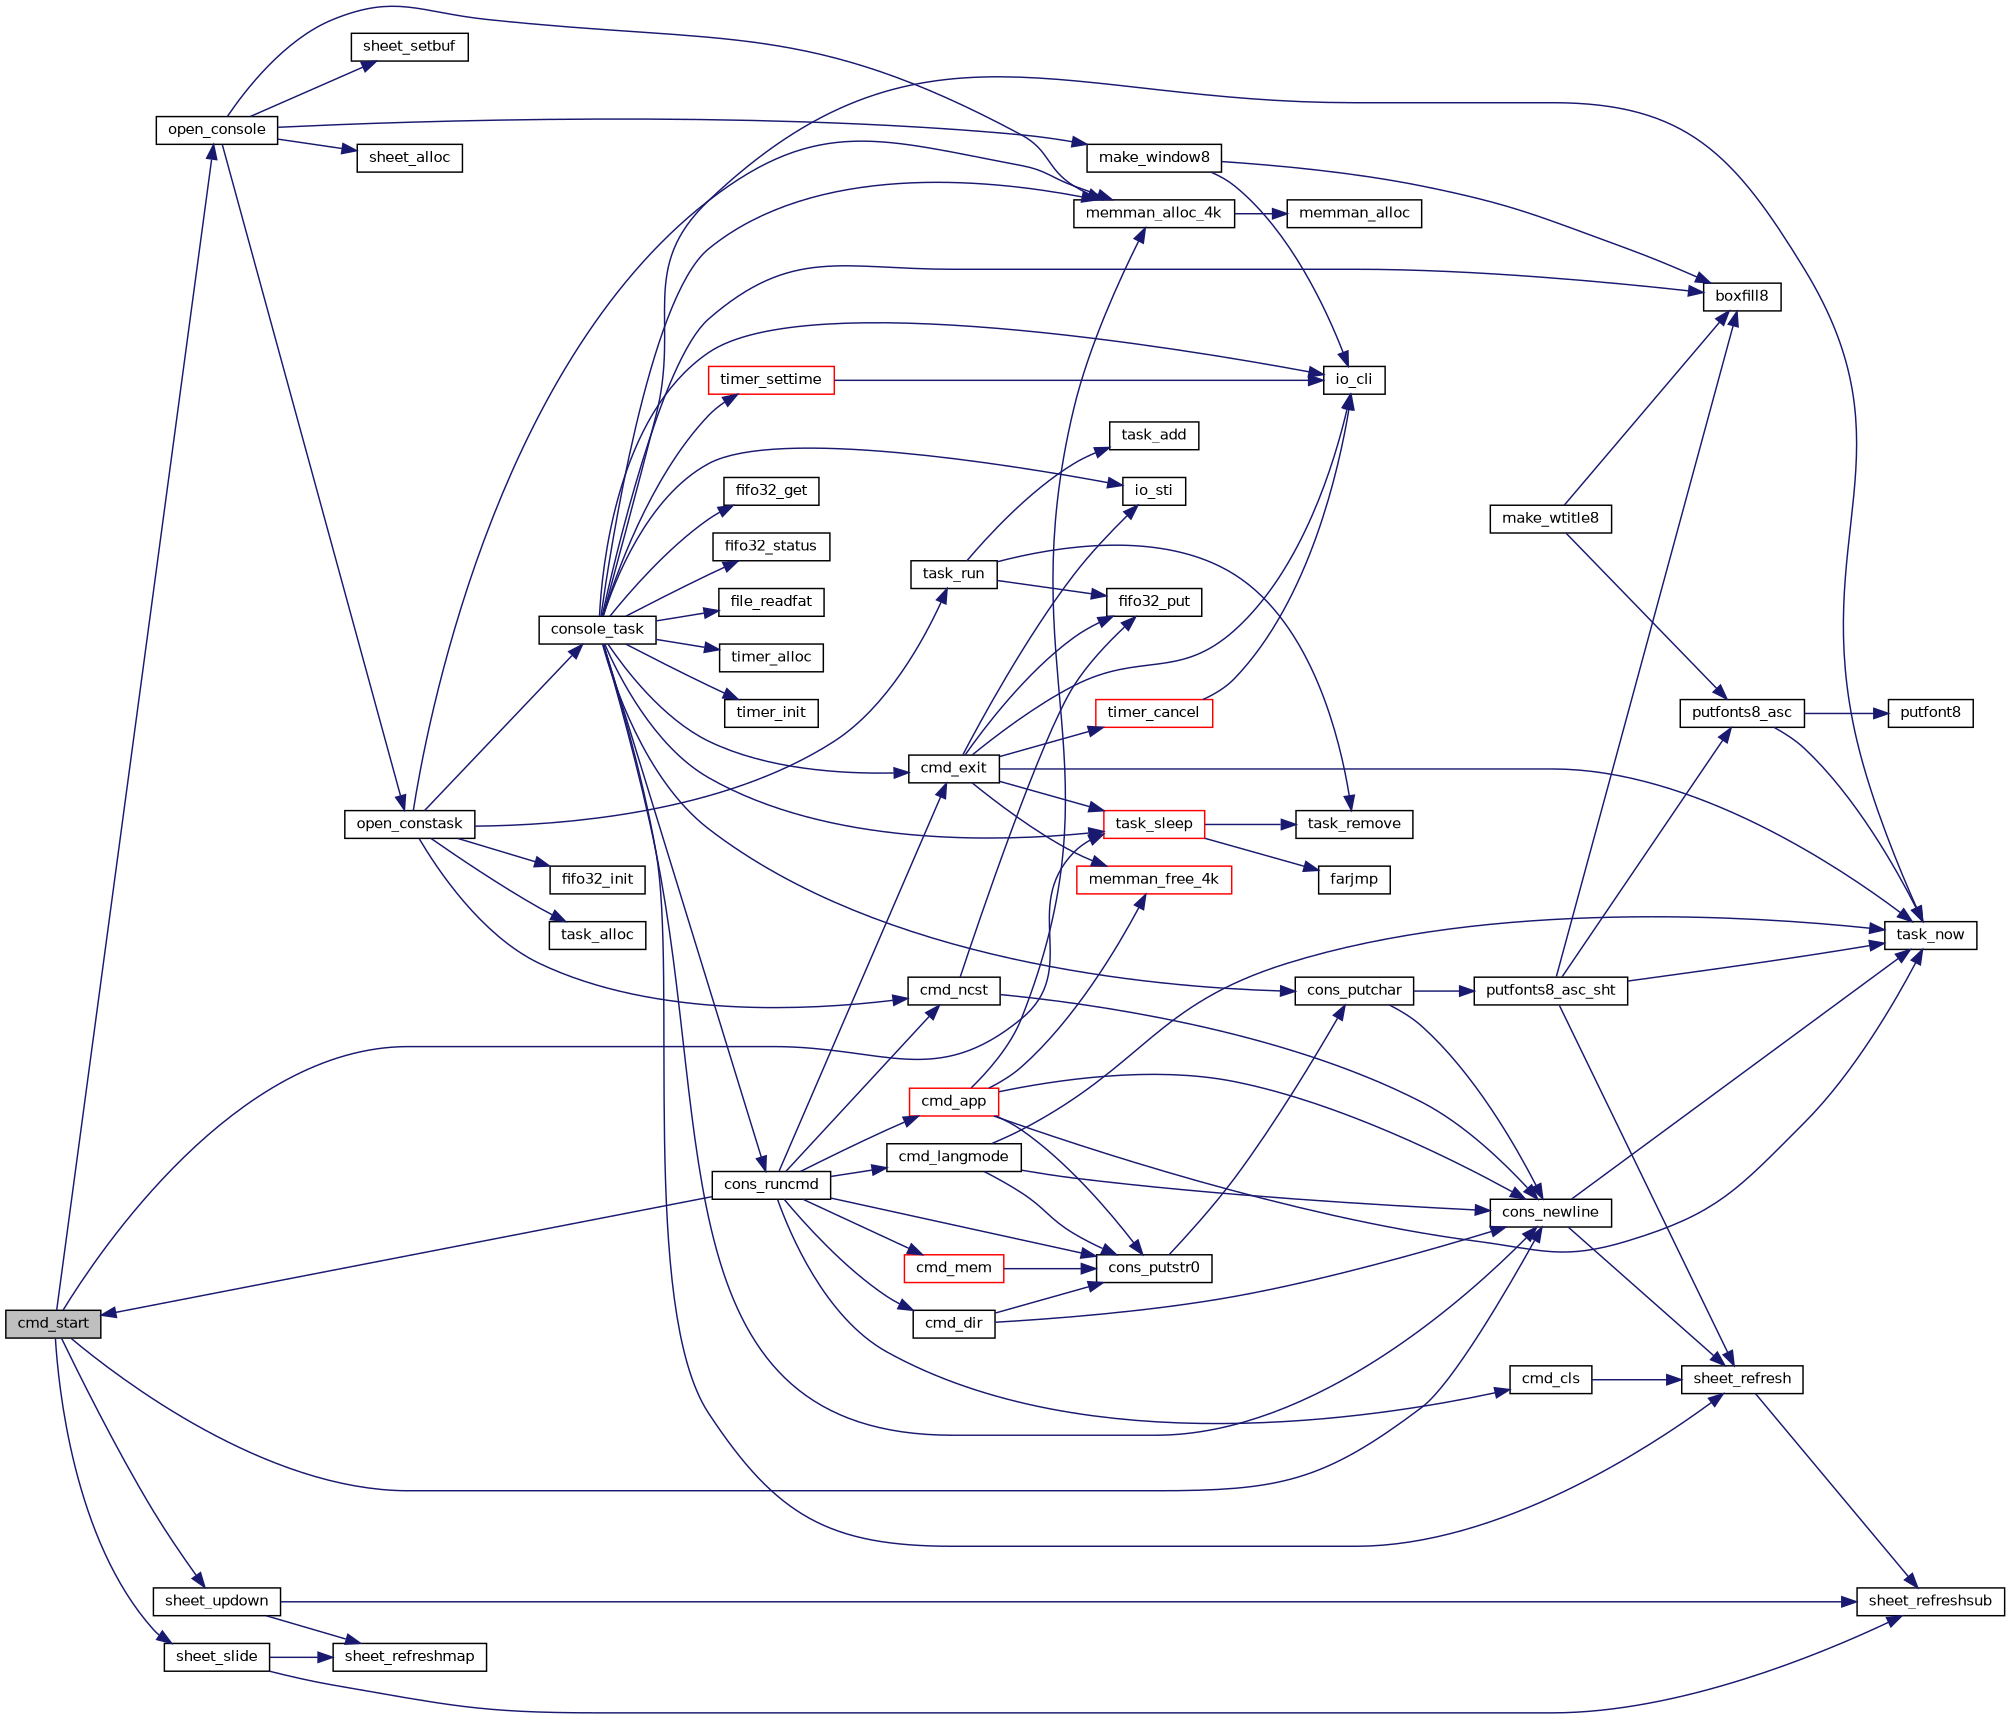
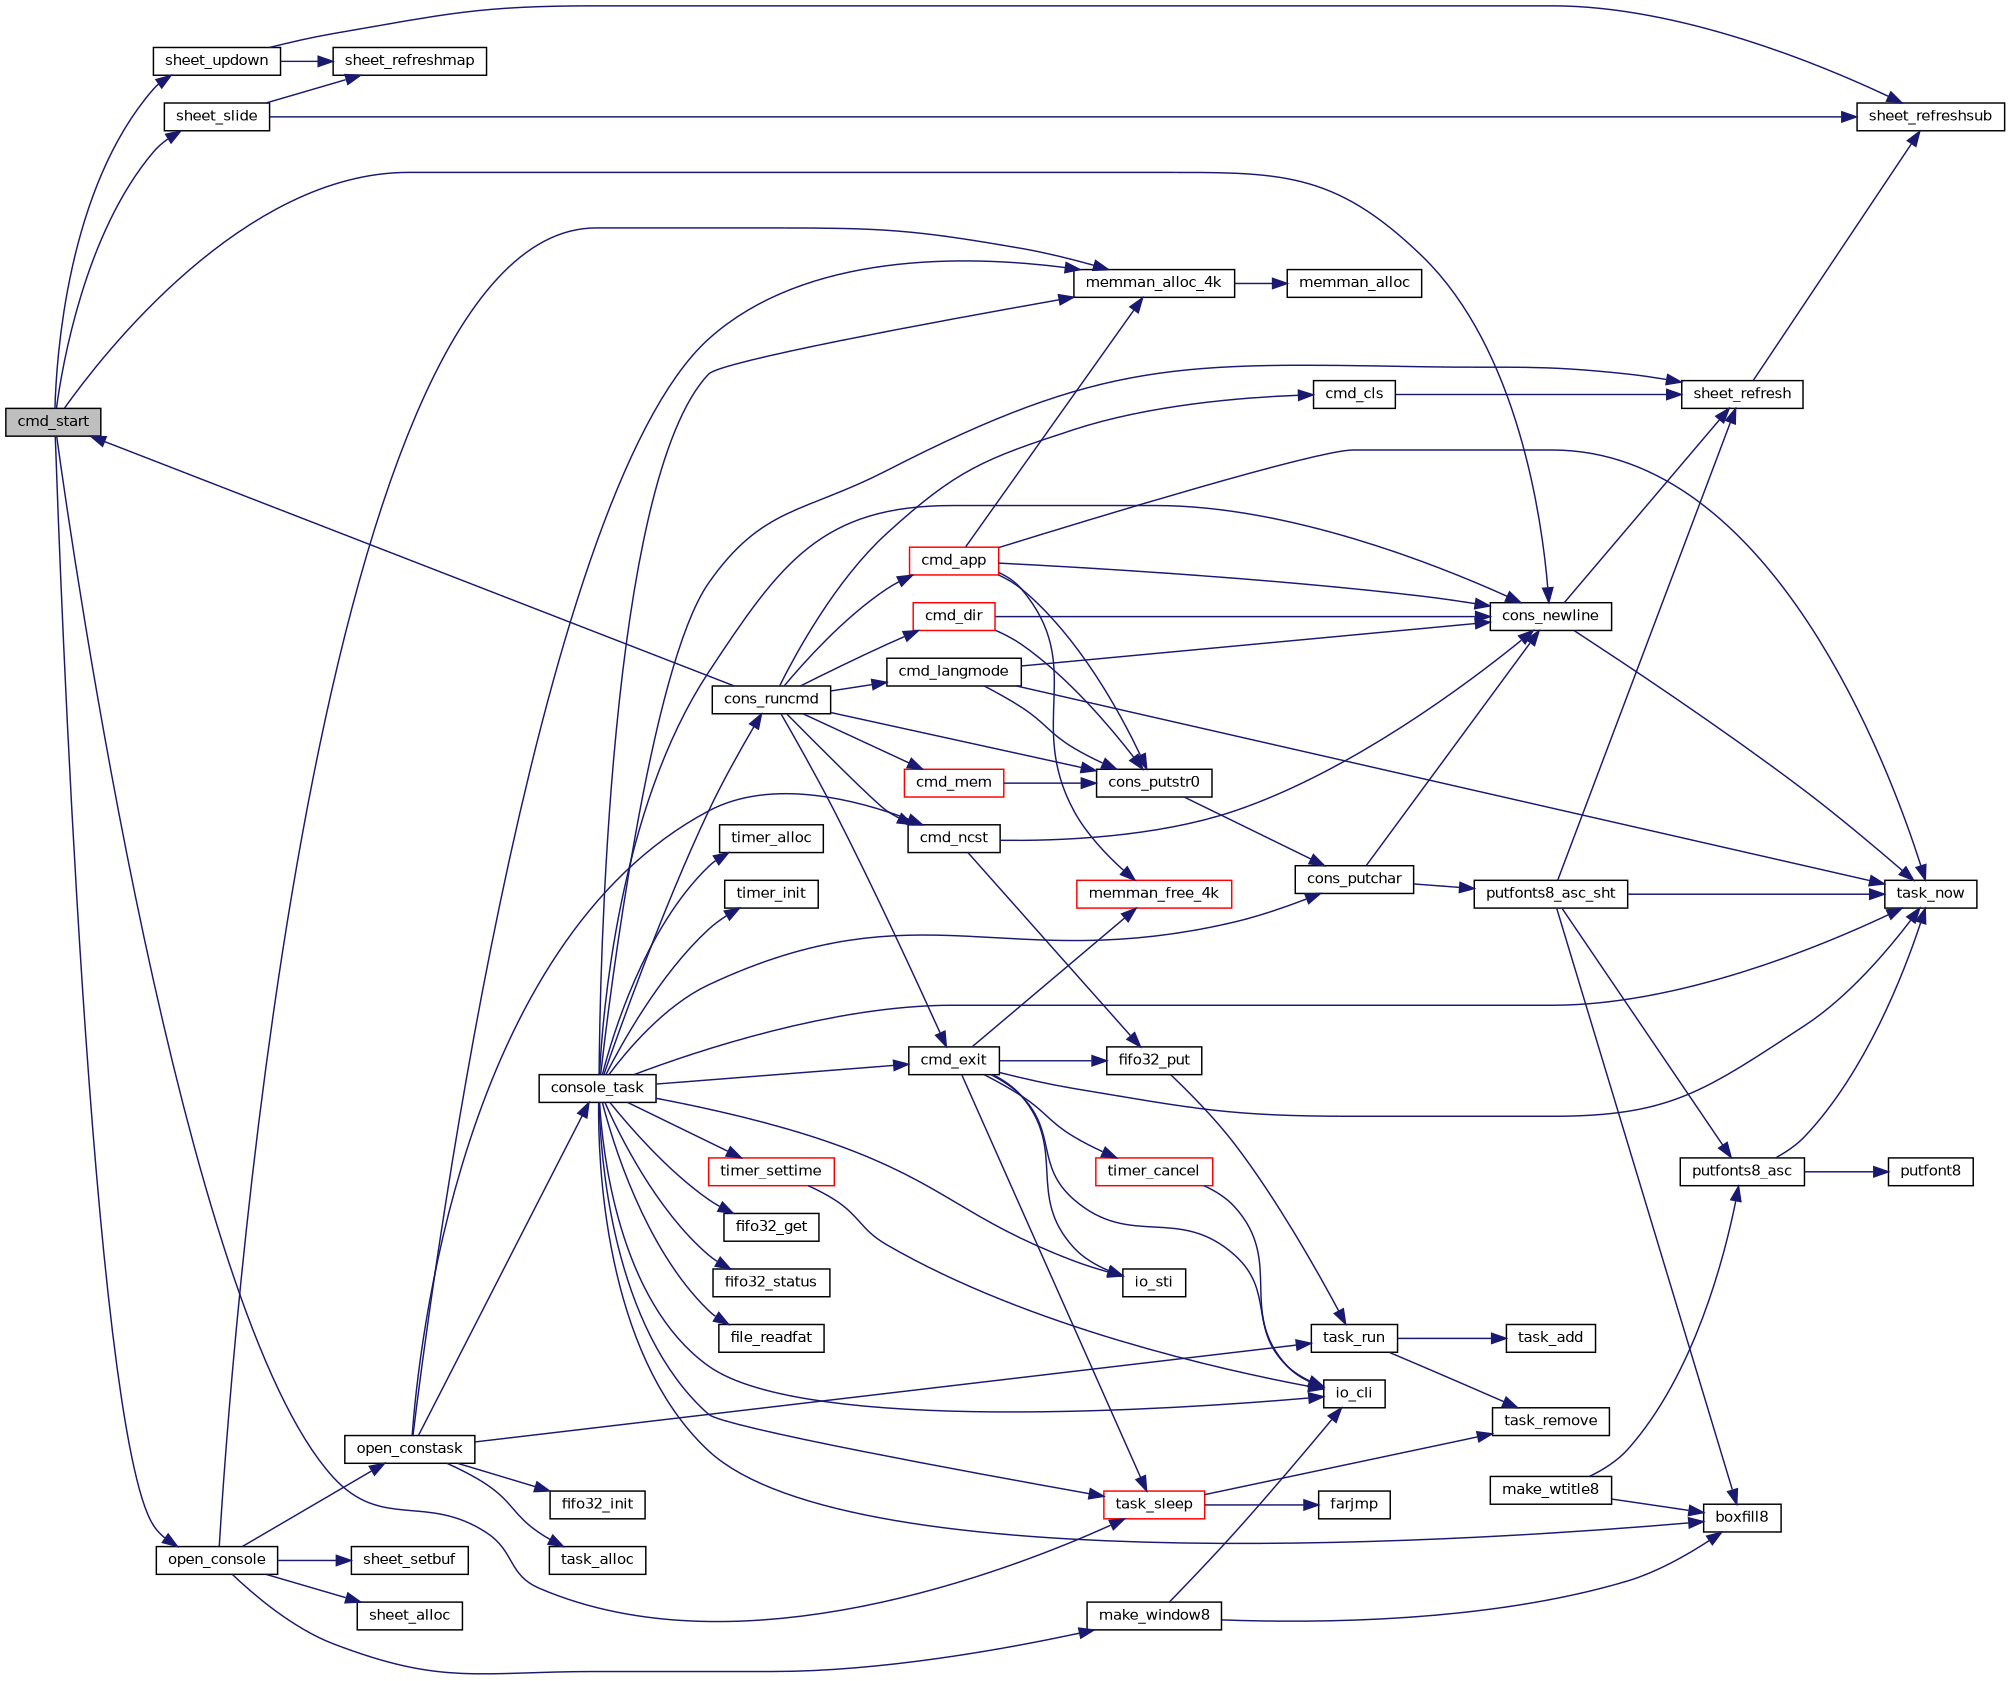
(1042, 587) -> (1264, 1186)
(954, 1324) -> (954, 617)
